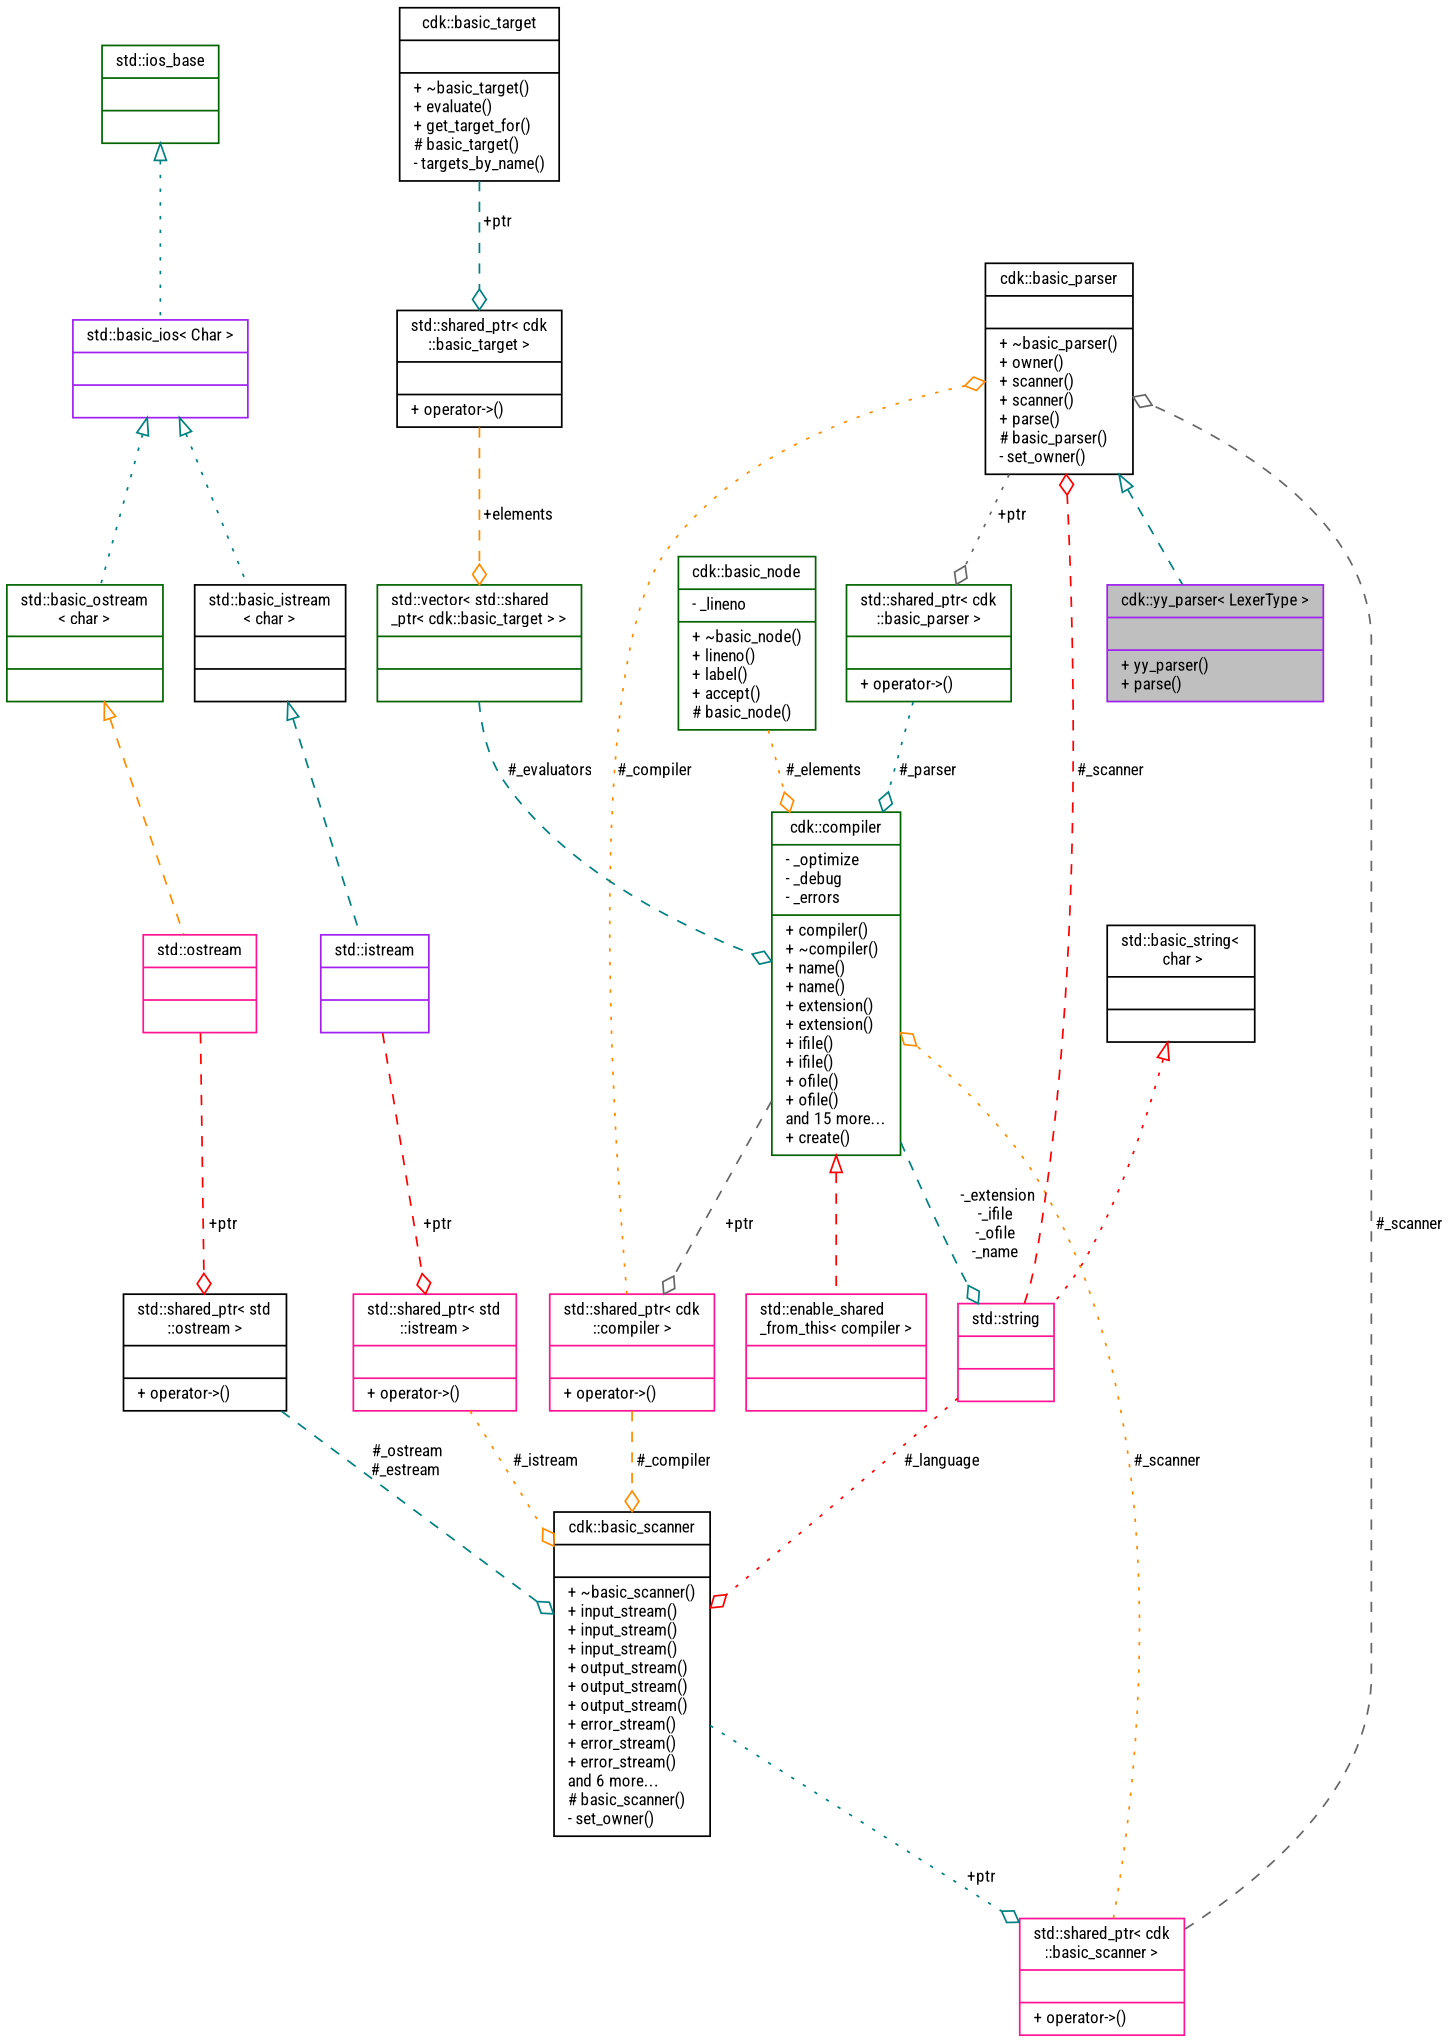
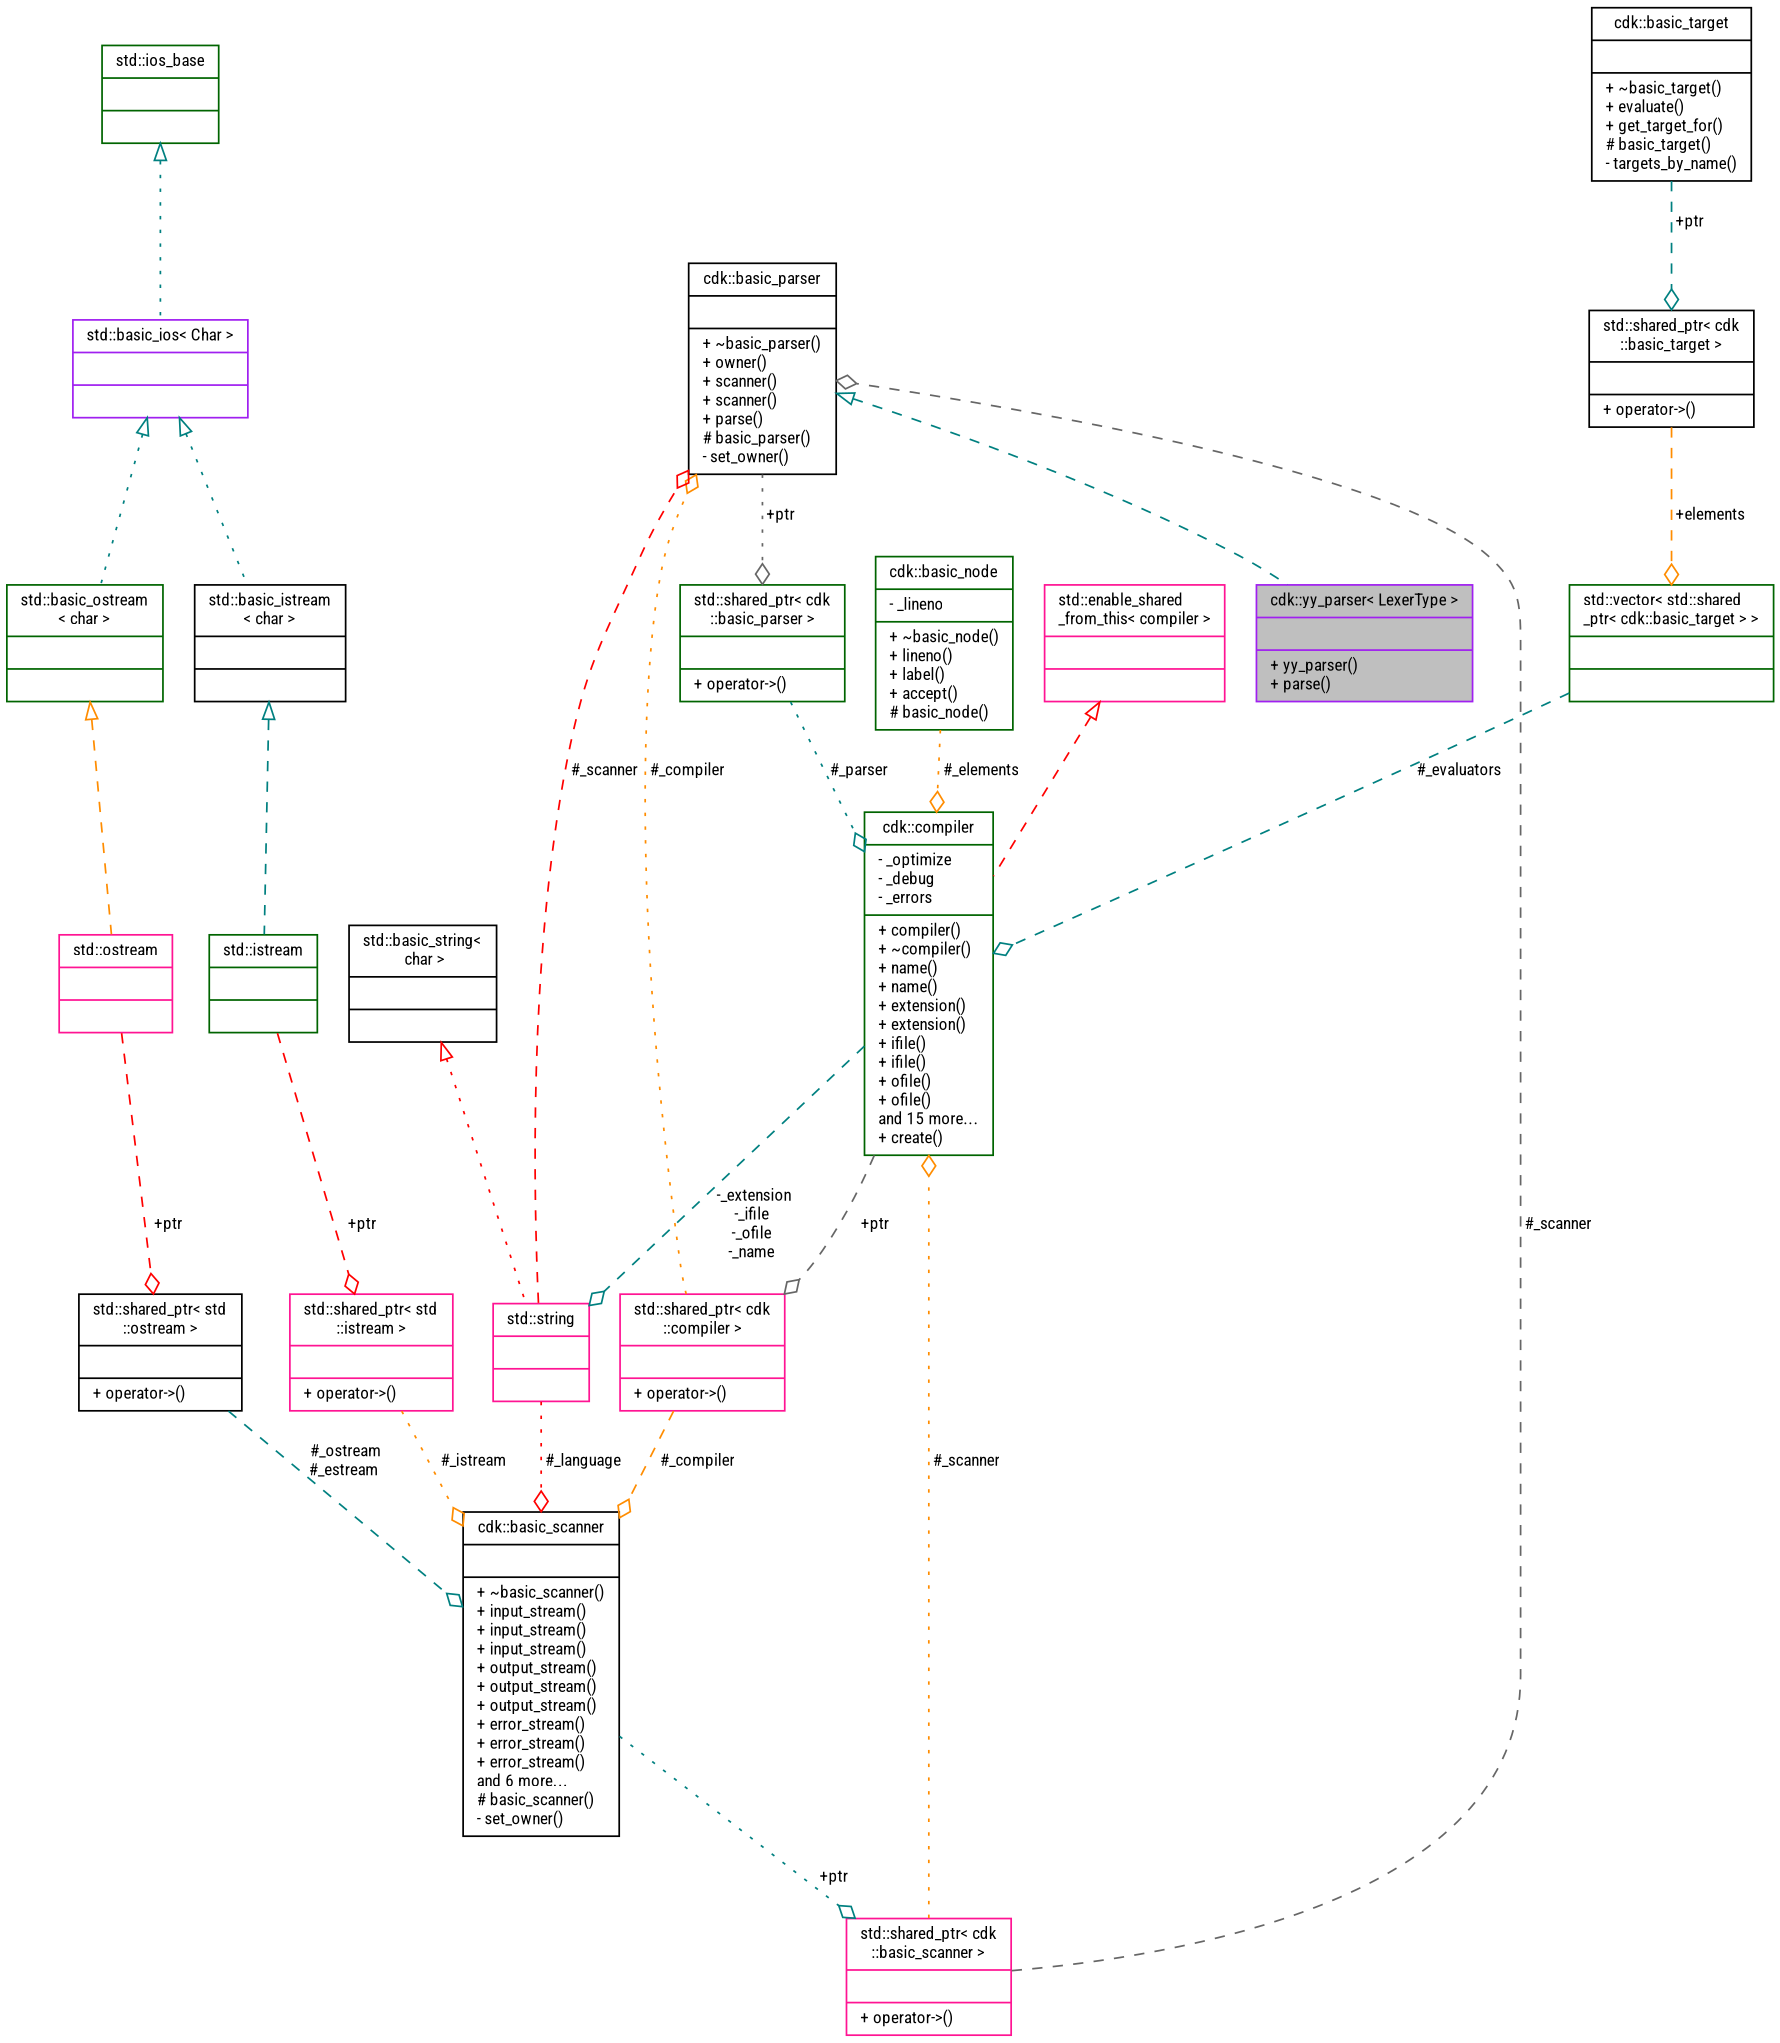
(375, 984) -> (263, 984)
(836, 1233) -> (1042, 797)
